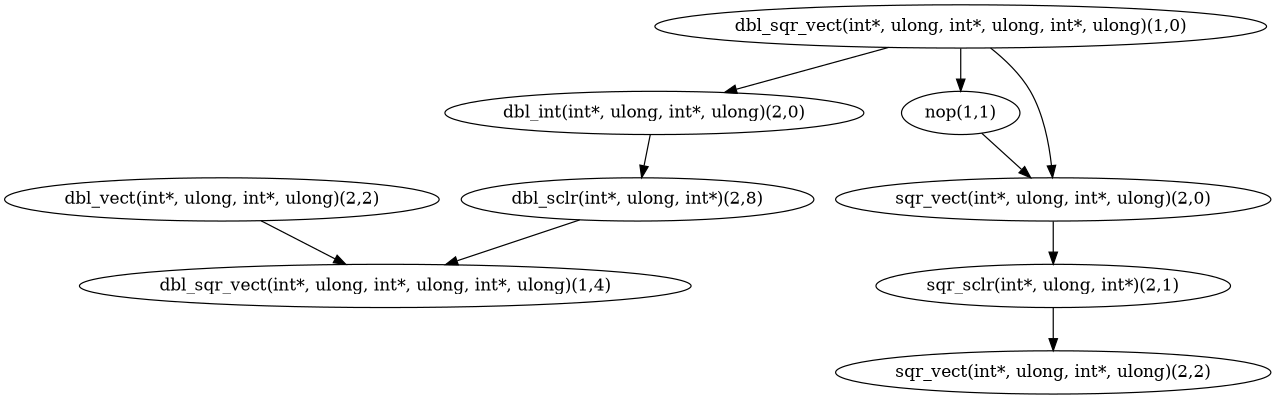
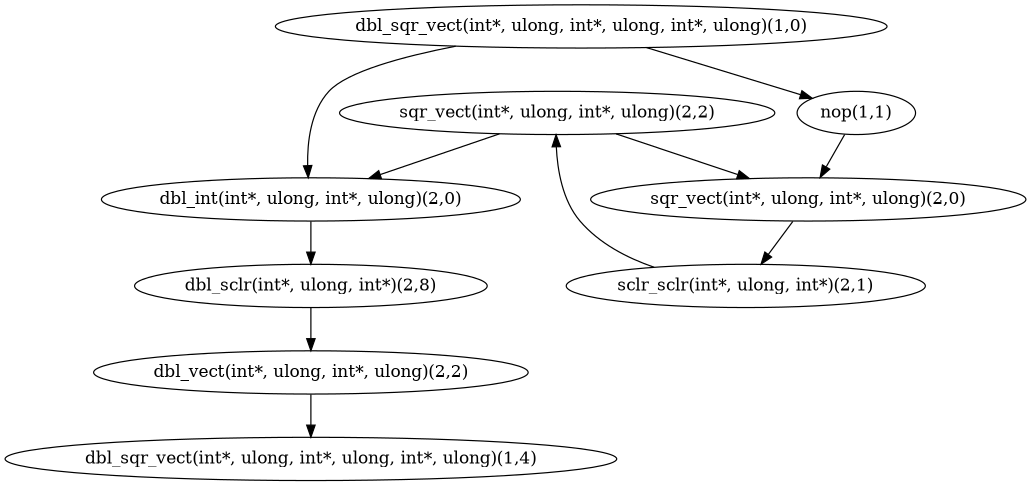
(1035, 99) -> (677, 154)
none -> (440, 154)
(518, 240) -> (311, 323)
(1053, 286) -> (746, 286)
